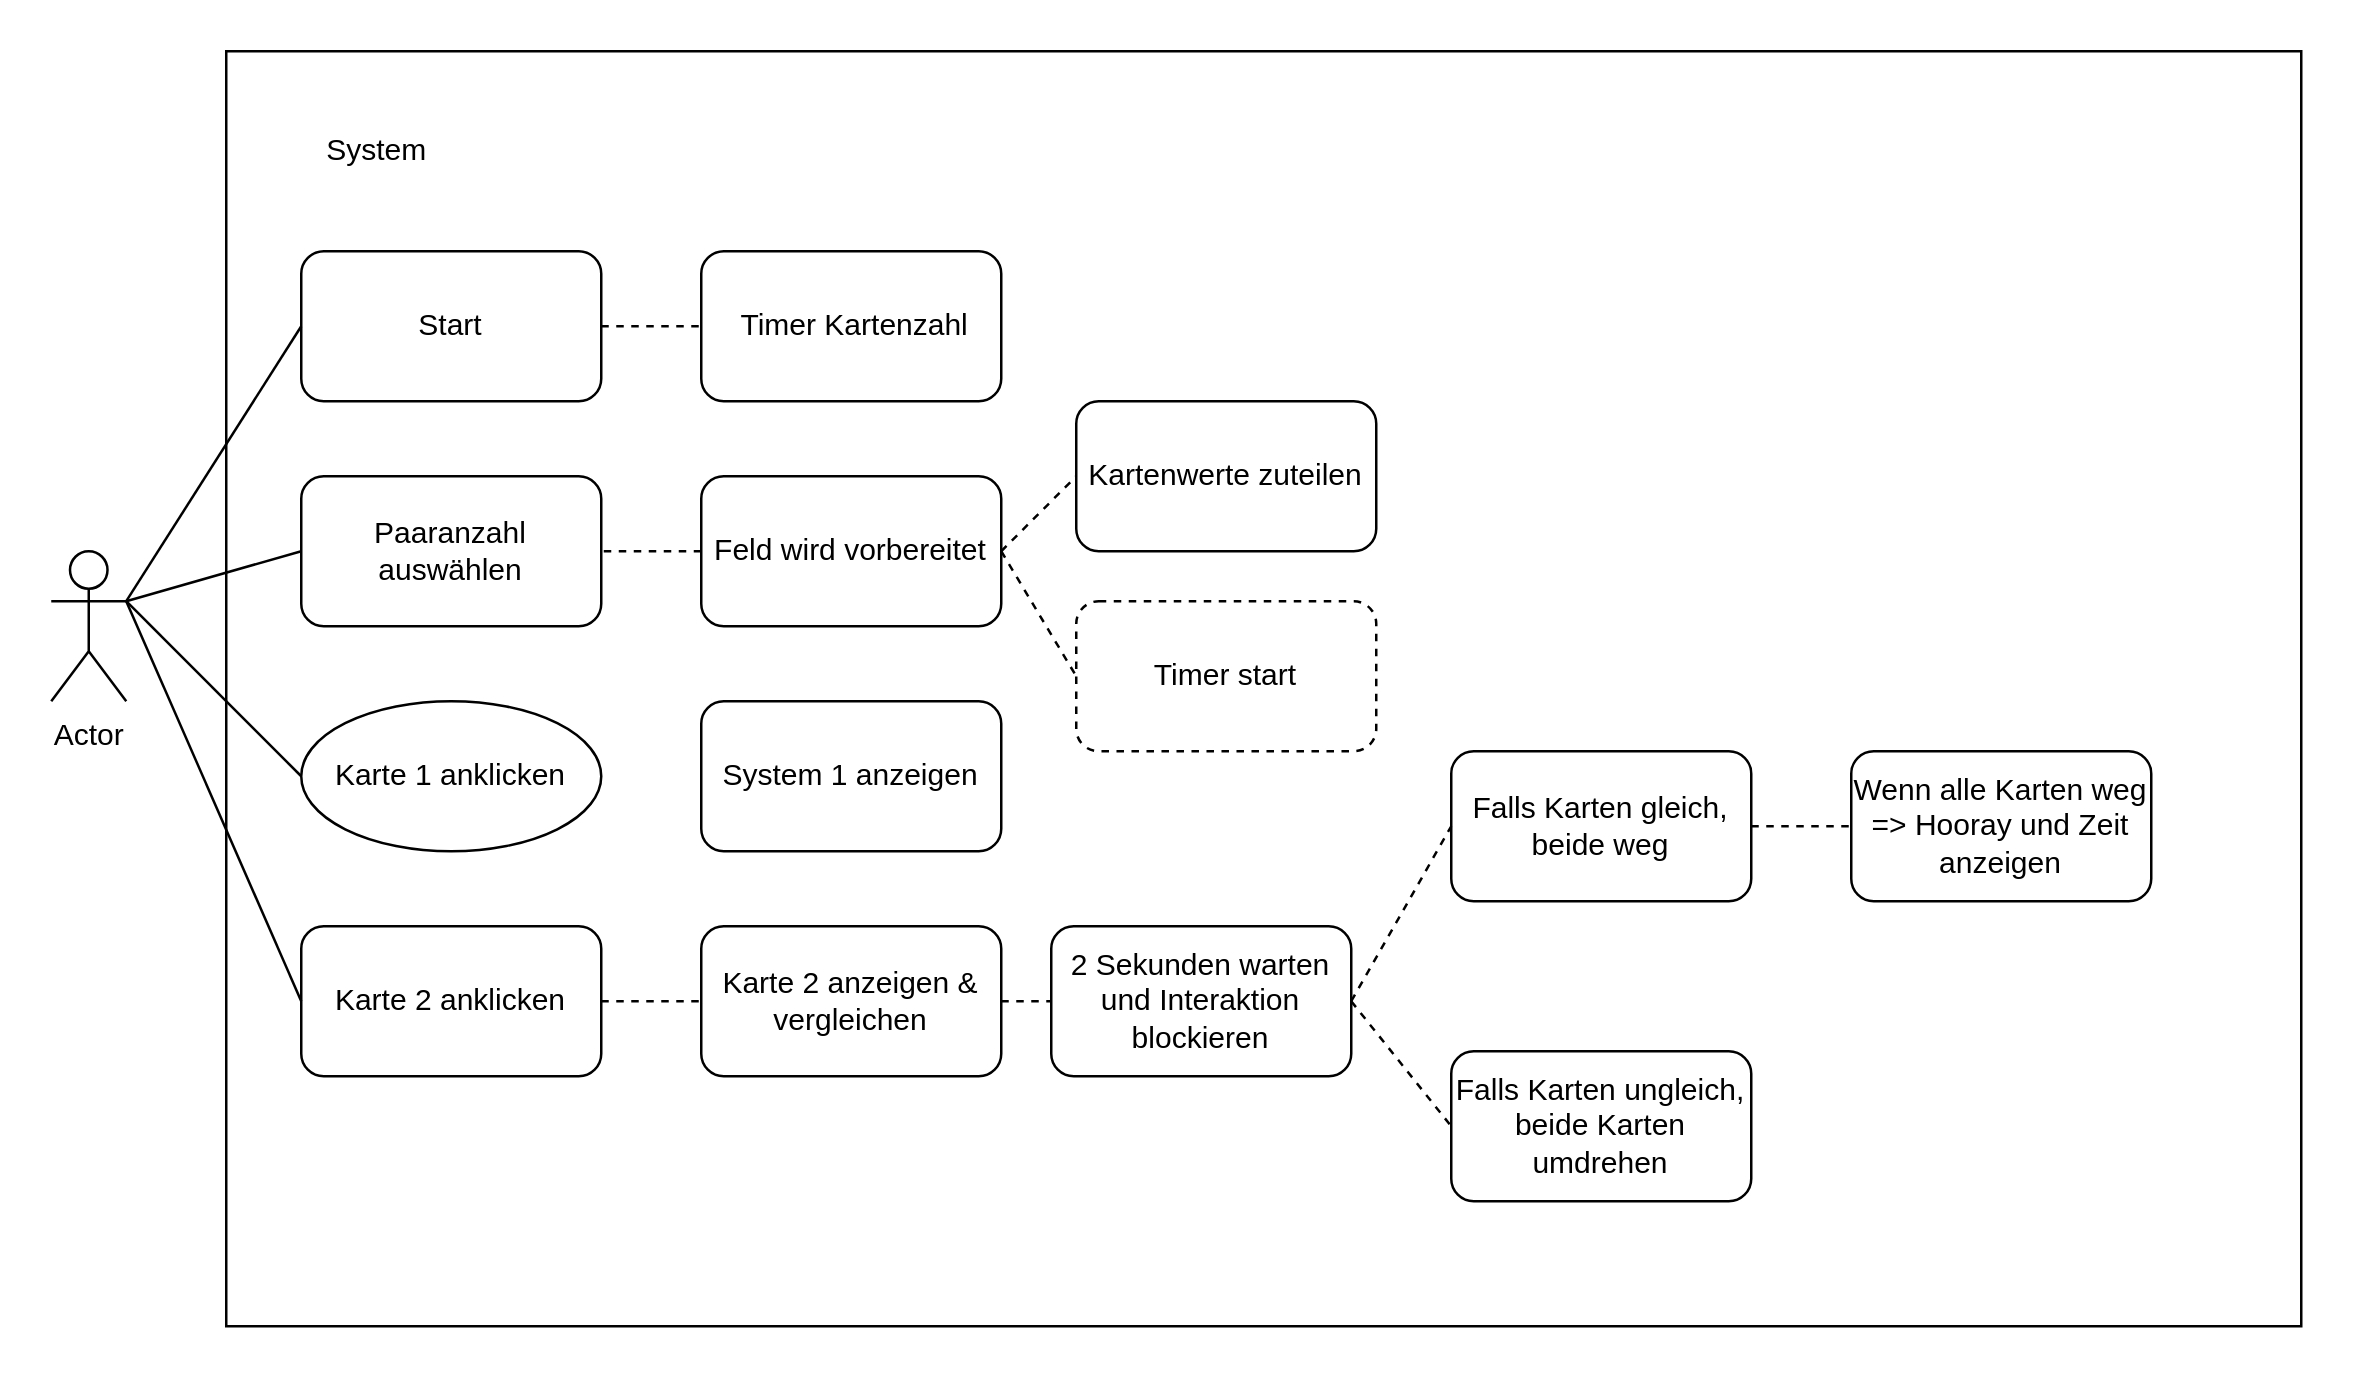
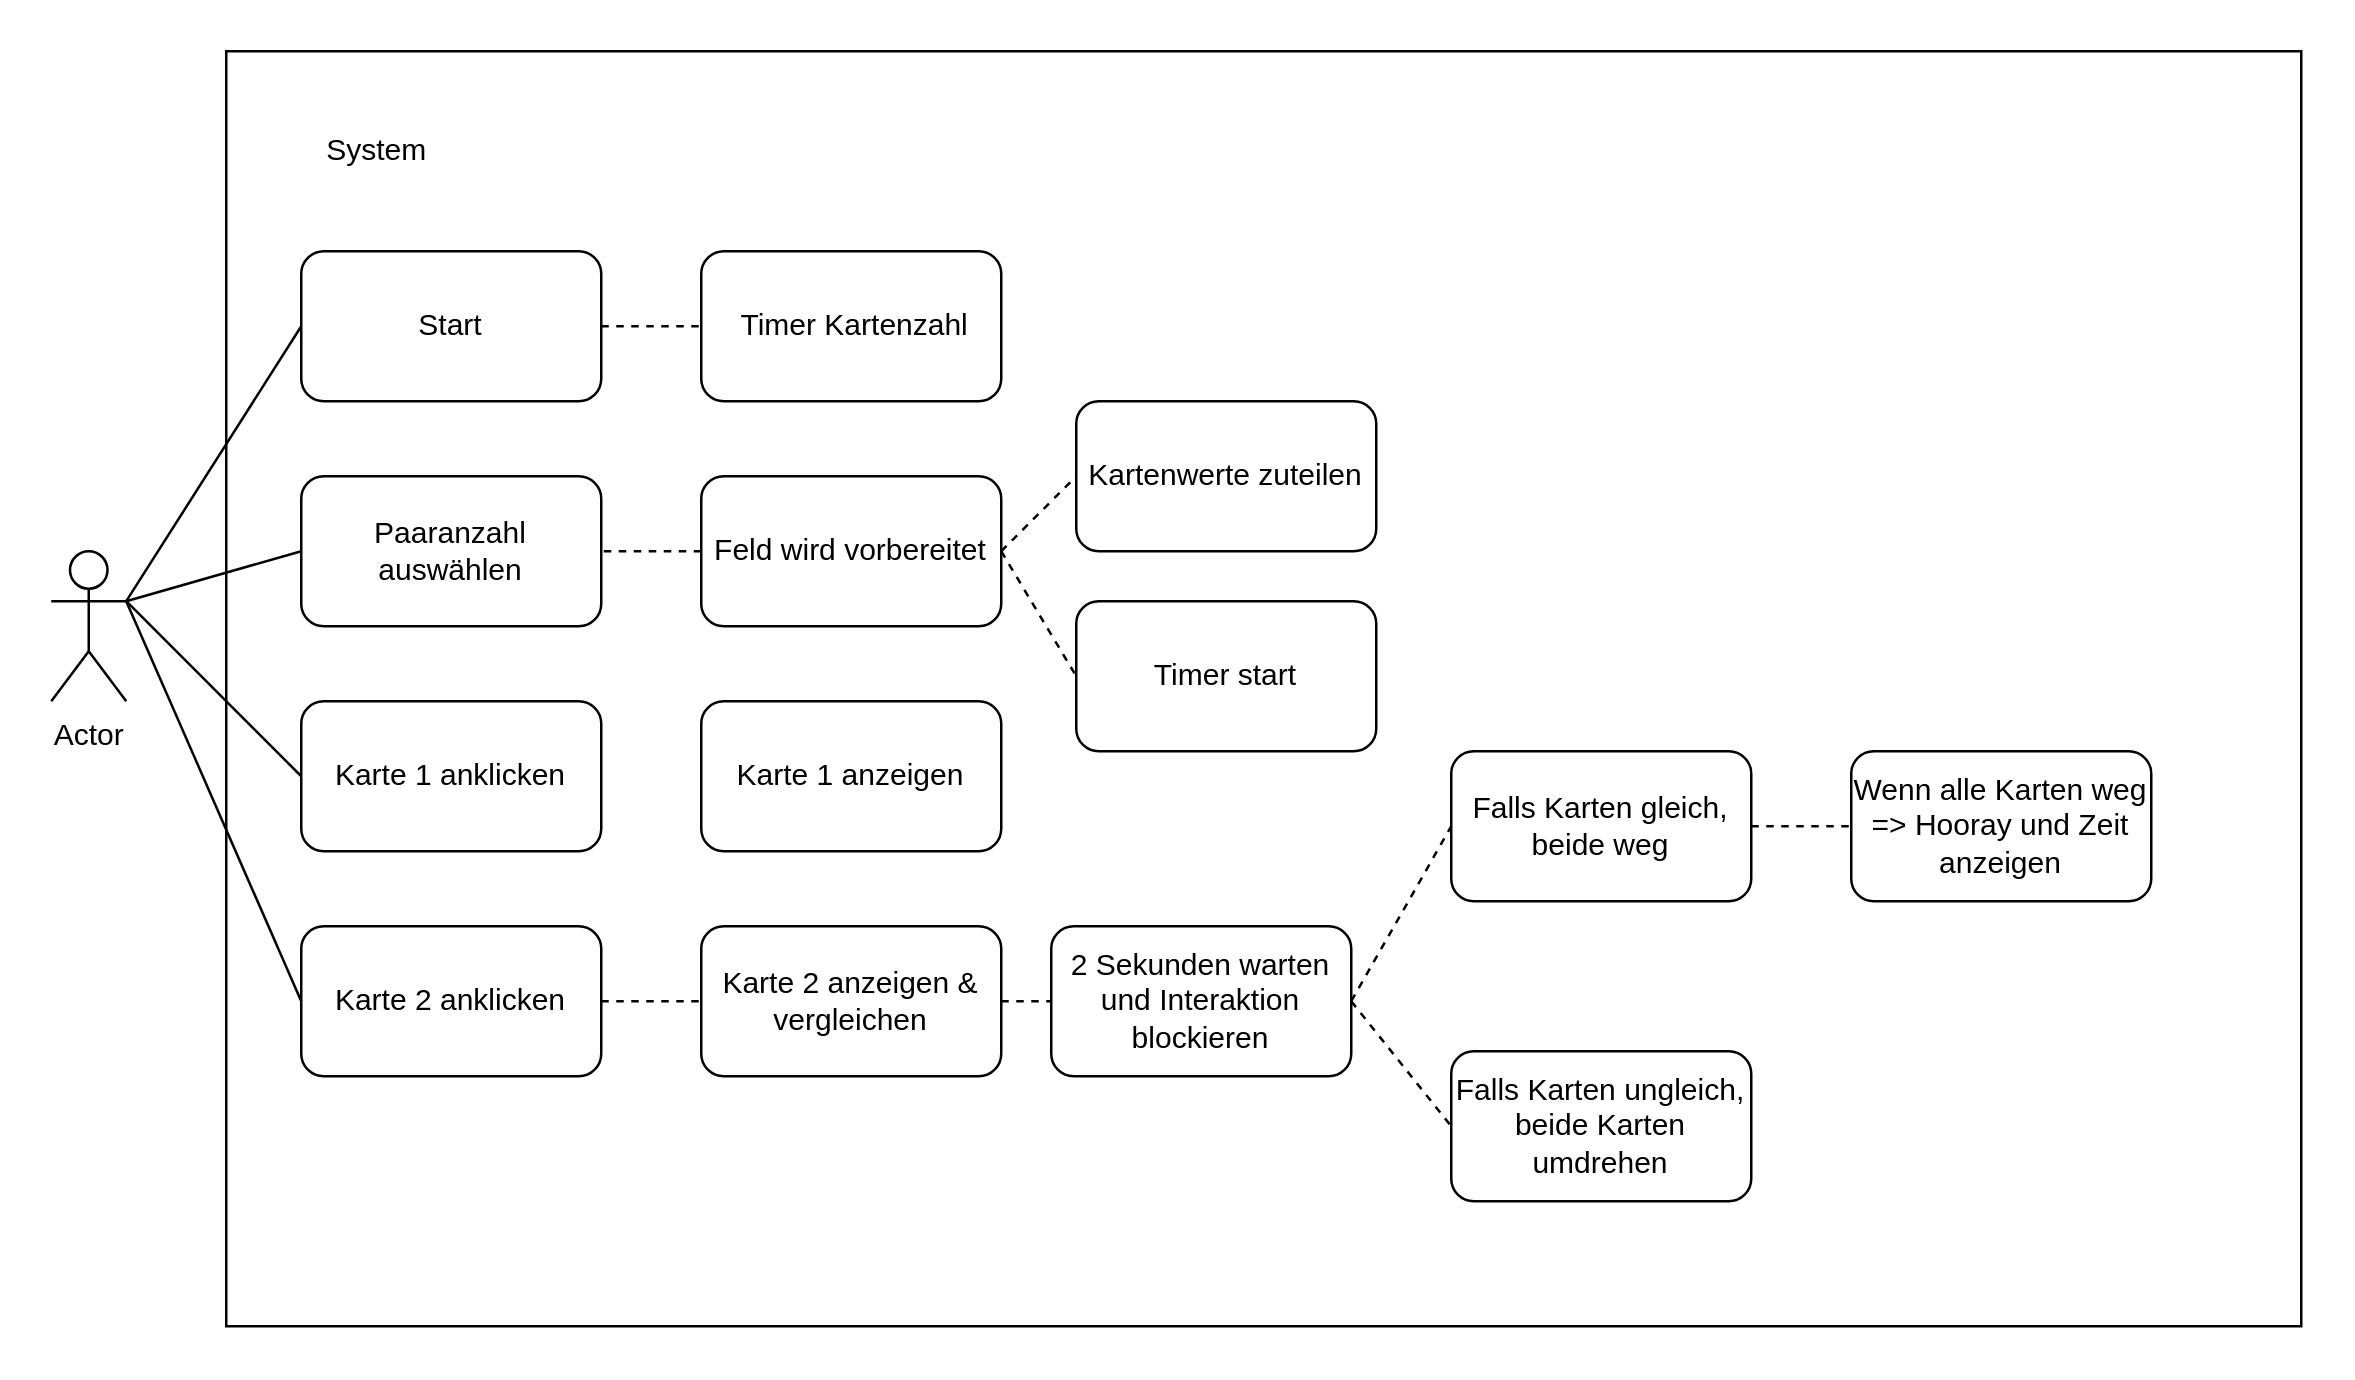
(1226, 676) -> (1226, 676)
(451, 776) -> (451, 776)
(851, 776) -> (851, 776)
